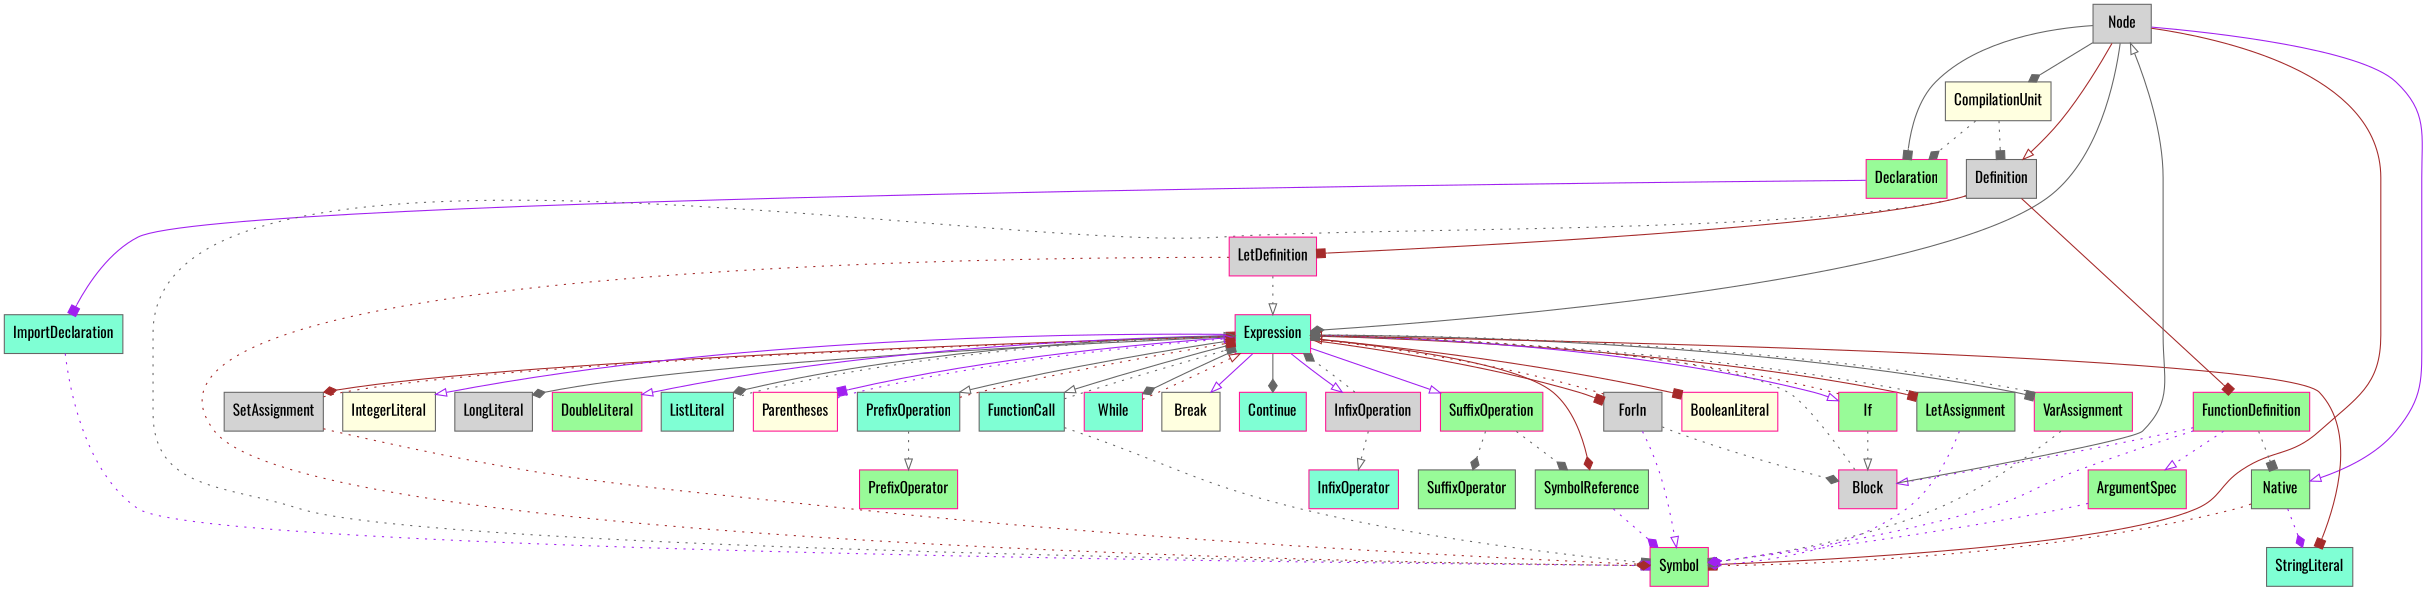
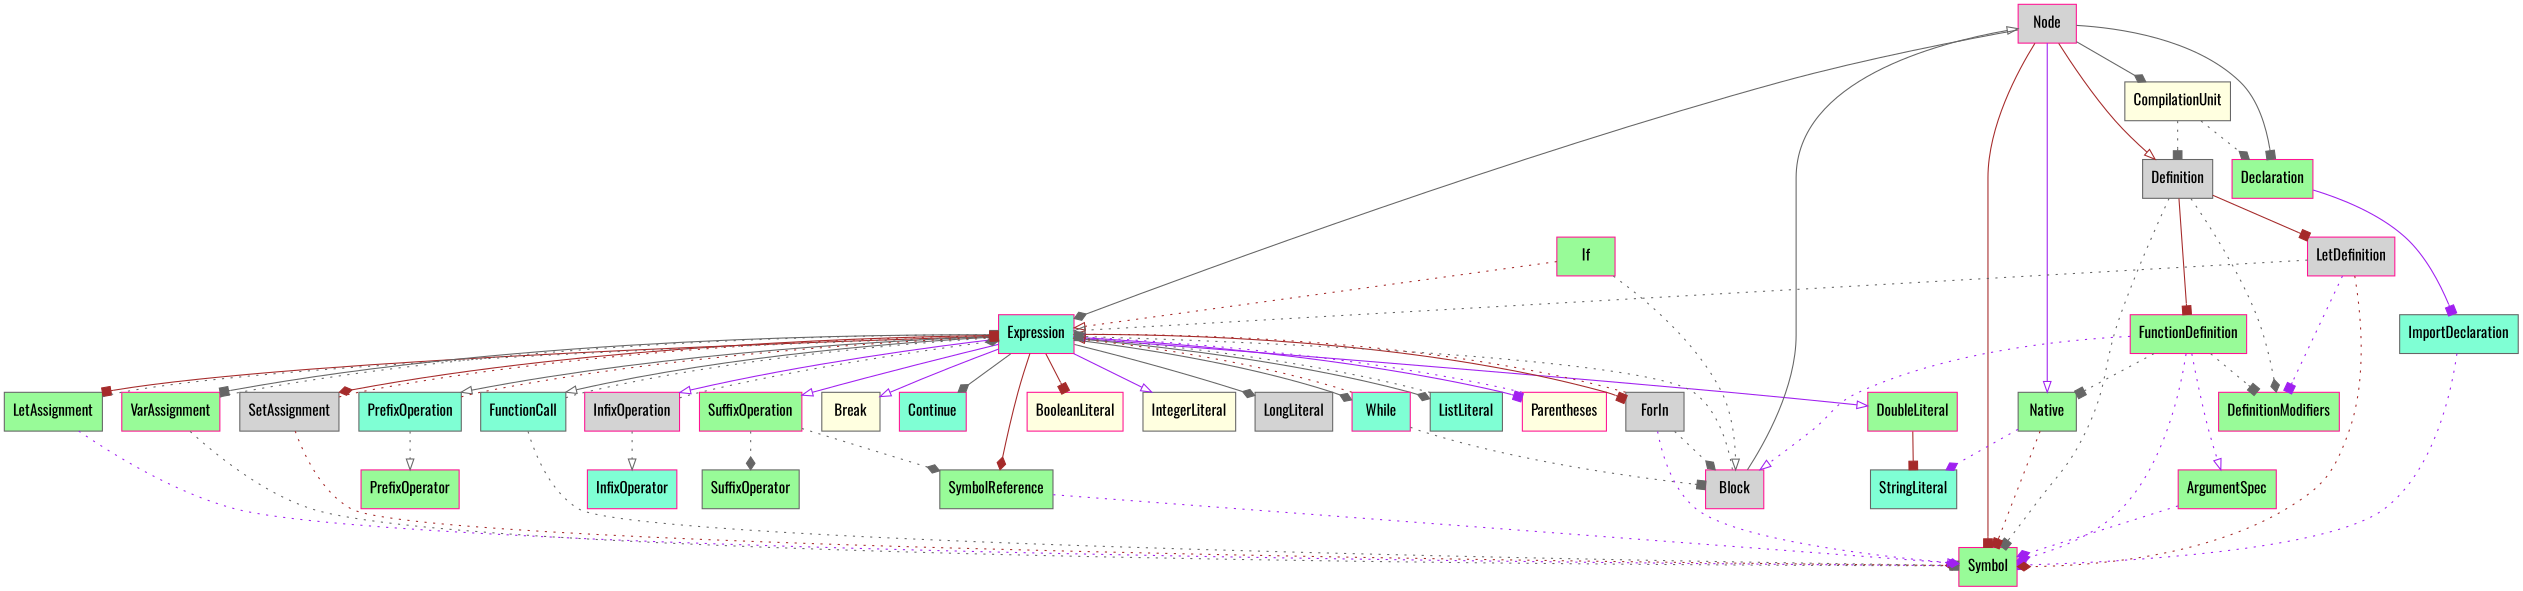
(2122, 24) -> (2047, 24)
(1571, 351) -> none
(1893, 352) -> (1913, 445)
none -> (2279, 412)
none -> (1551, 463)
